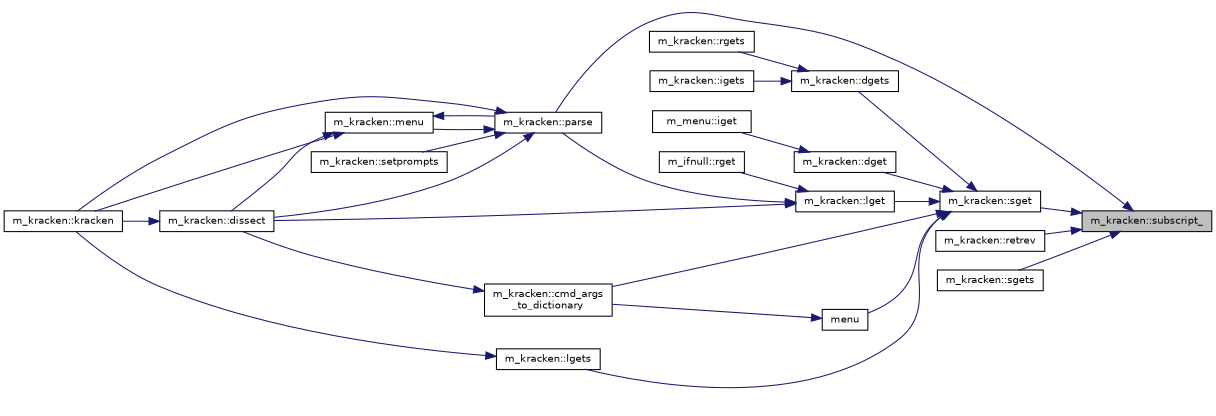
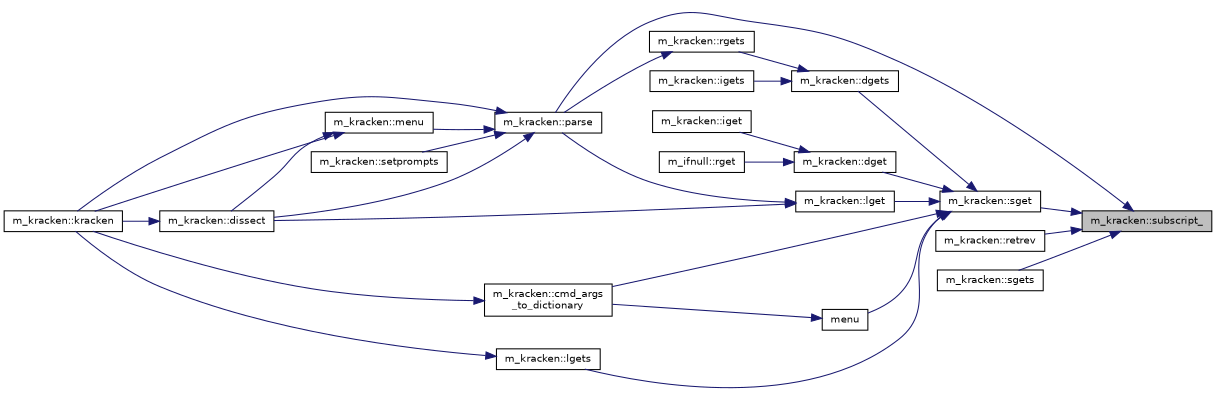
(469, 116) -> (612, 82)
(702, 122) -> (702, 122)
(768, 180) -> (764, 162)
(356, 267) -> (280, 283)
